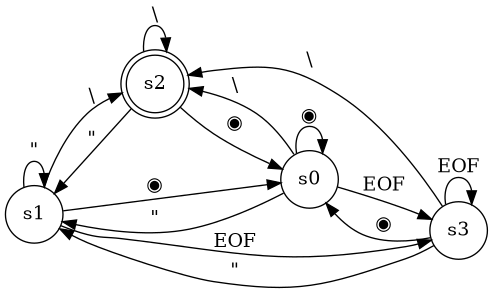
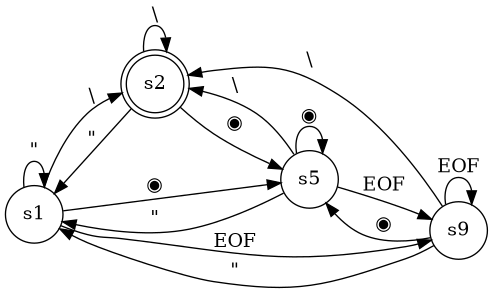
(310, 179) -> (310, 179)
(459, 231) -> (459, 231)
